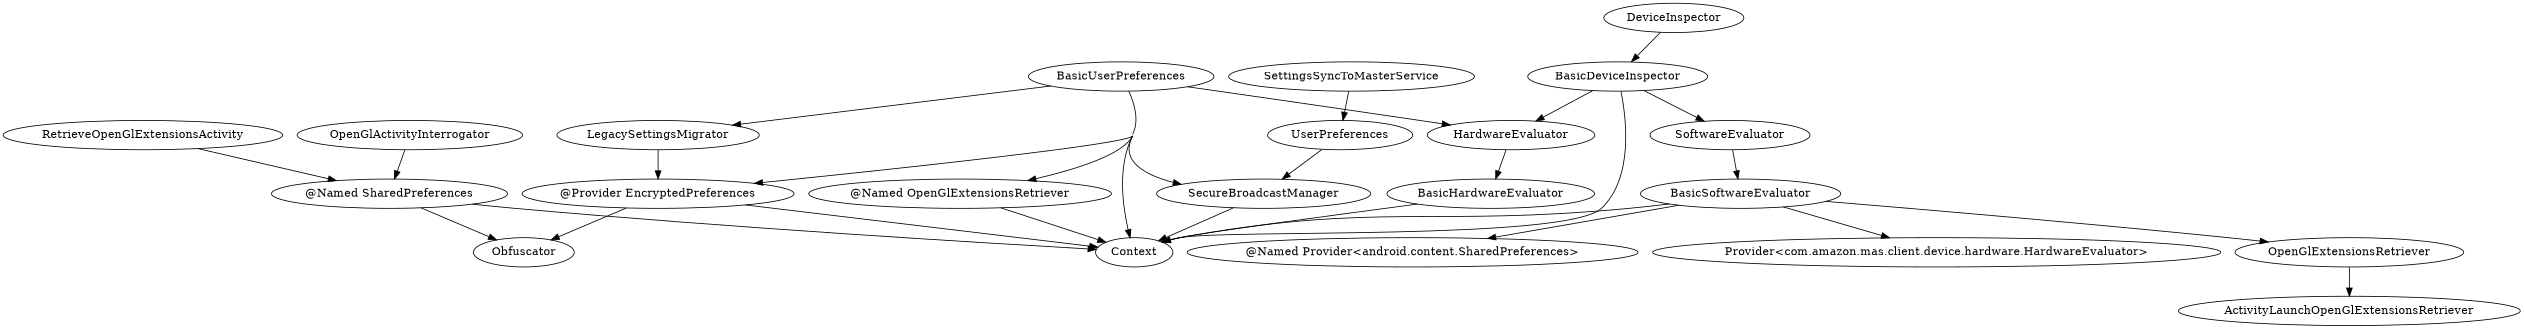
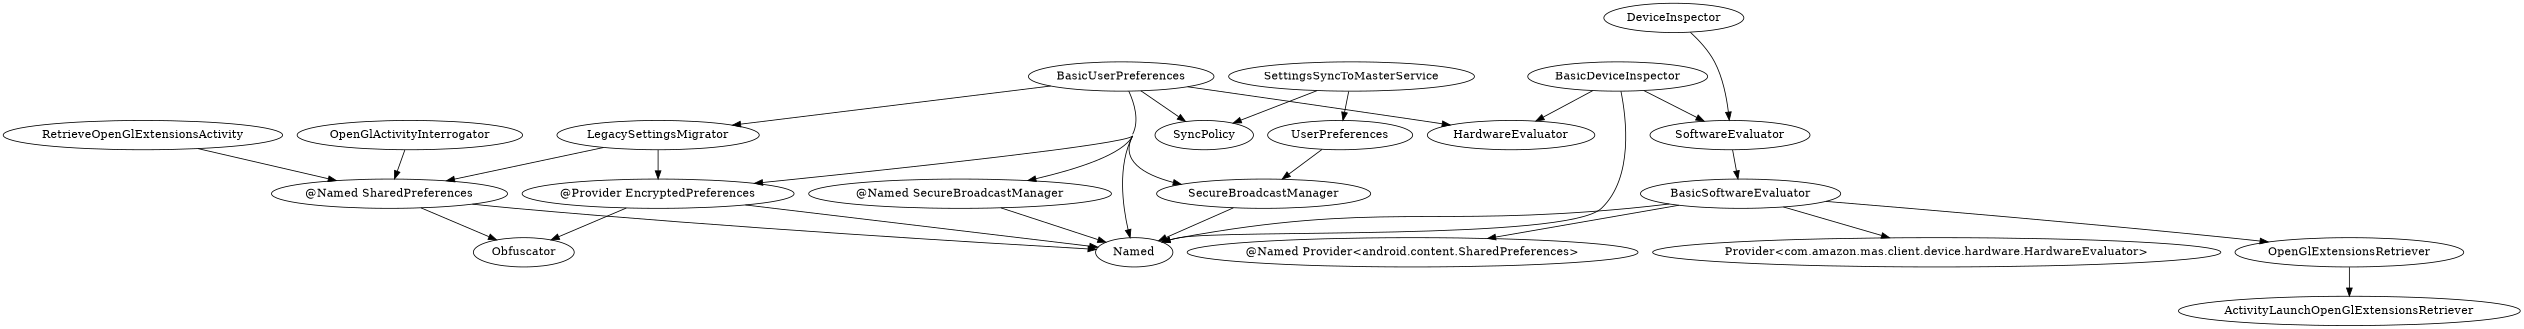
(1649, 44) -> (1718, 68)
none -> (1204, 135)
none -> (529, 163)
(960, 194) -> (960, 194)
(1491, 194) -> none
(1134, 252) -> (1134, 252)
